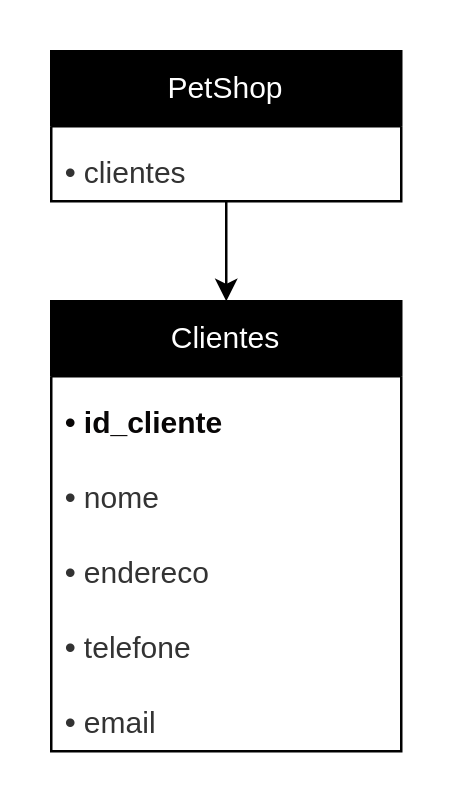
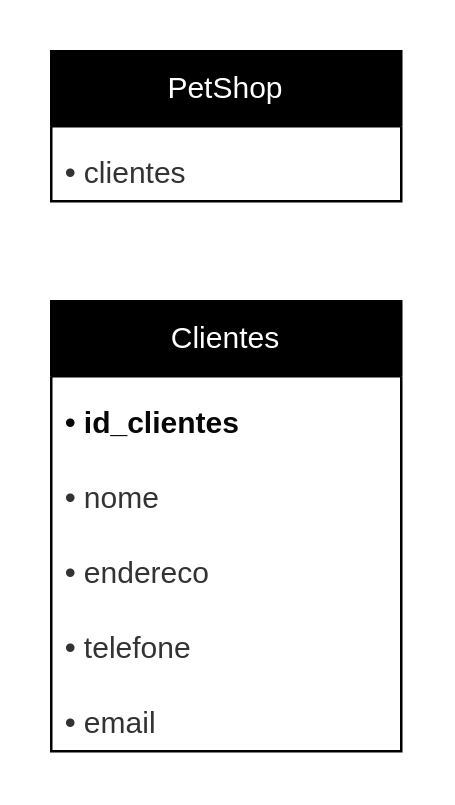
(226, 245) -> none
(151, 414) -> (160, 414)
